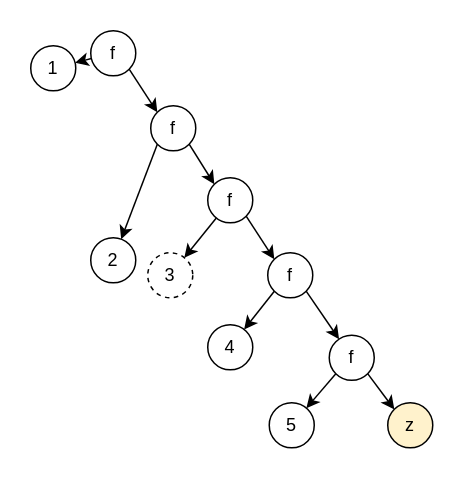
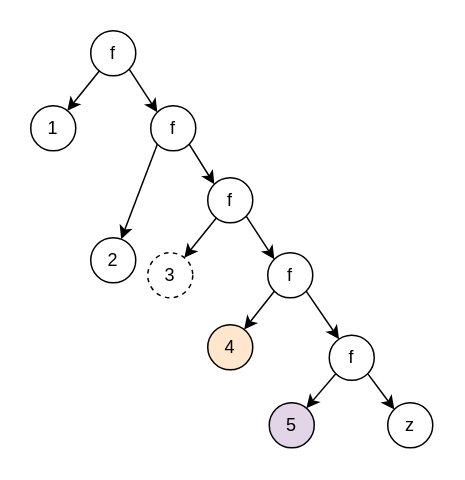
(53, 68) -> (53, 128)
(230, 347) -> (230, 347)
(292, 425) -> (292, 425)
(410, 425) -> (410, 425)
